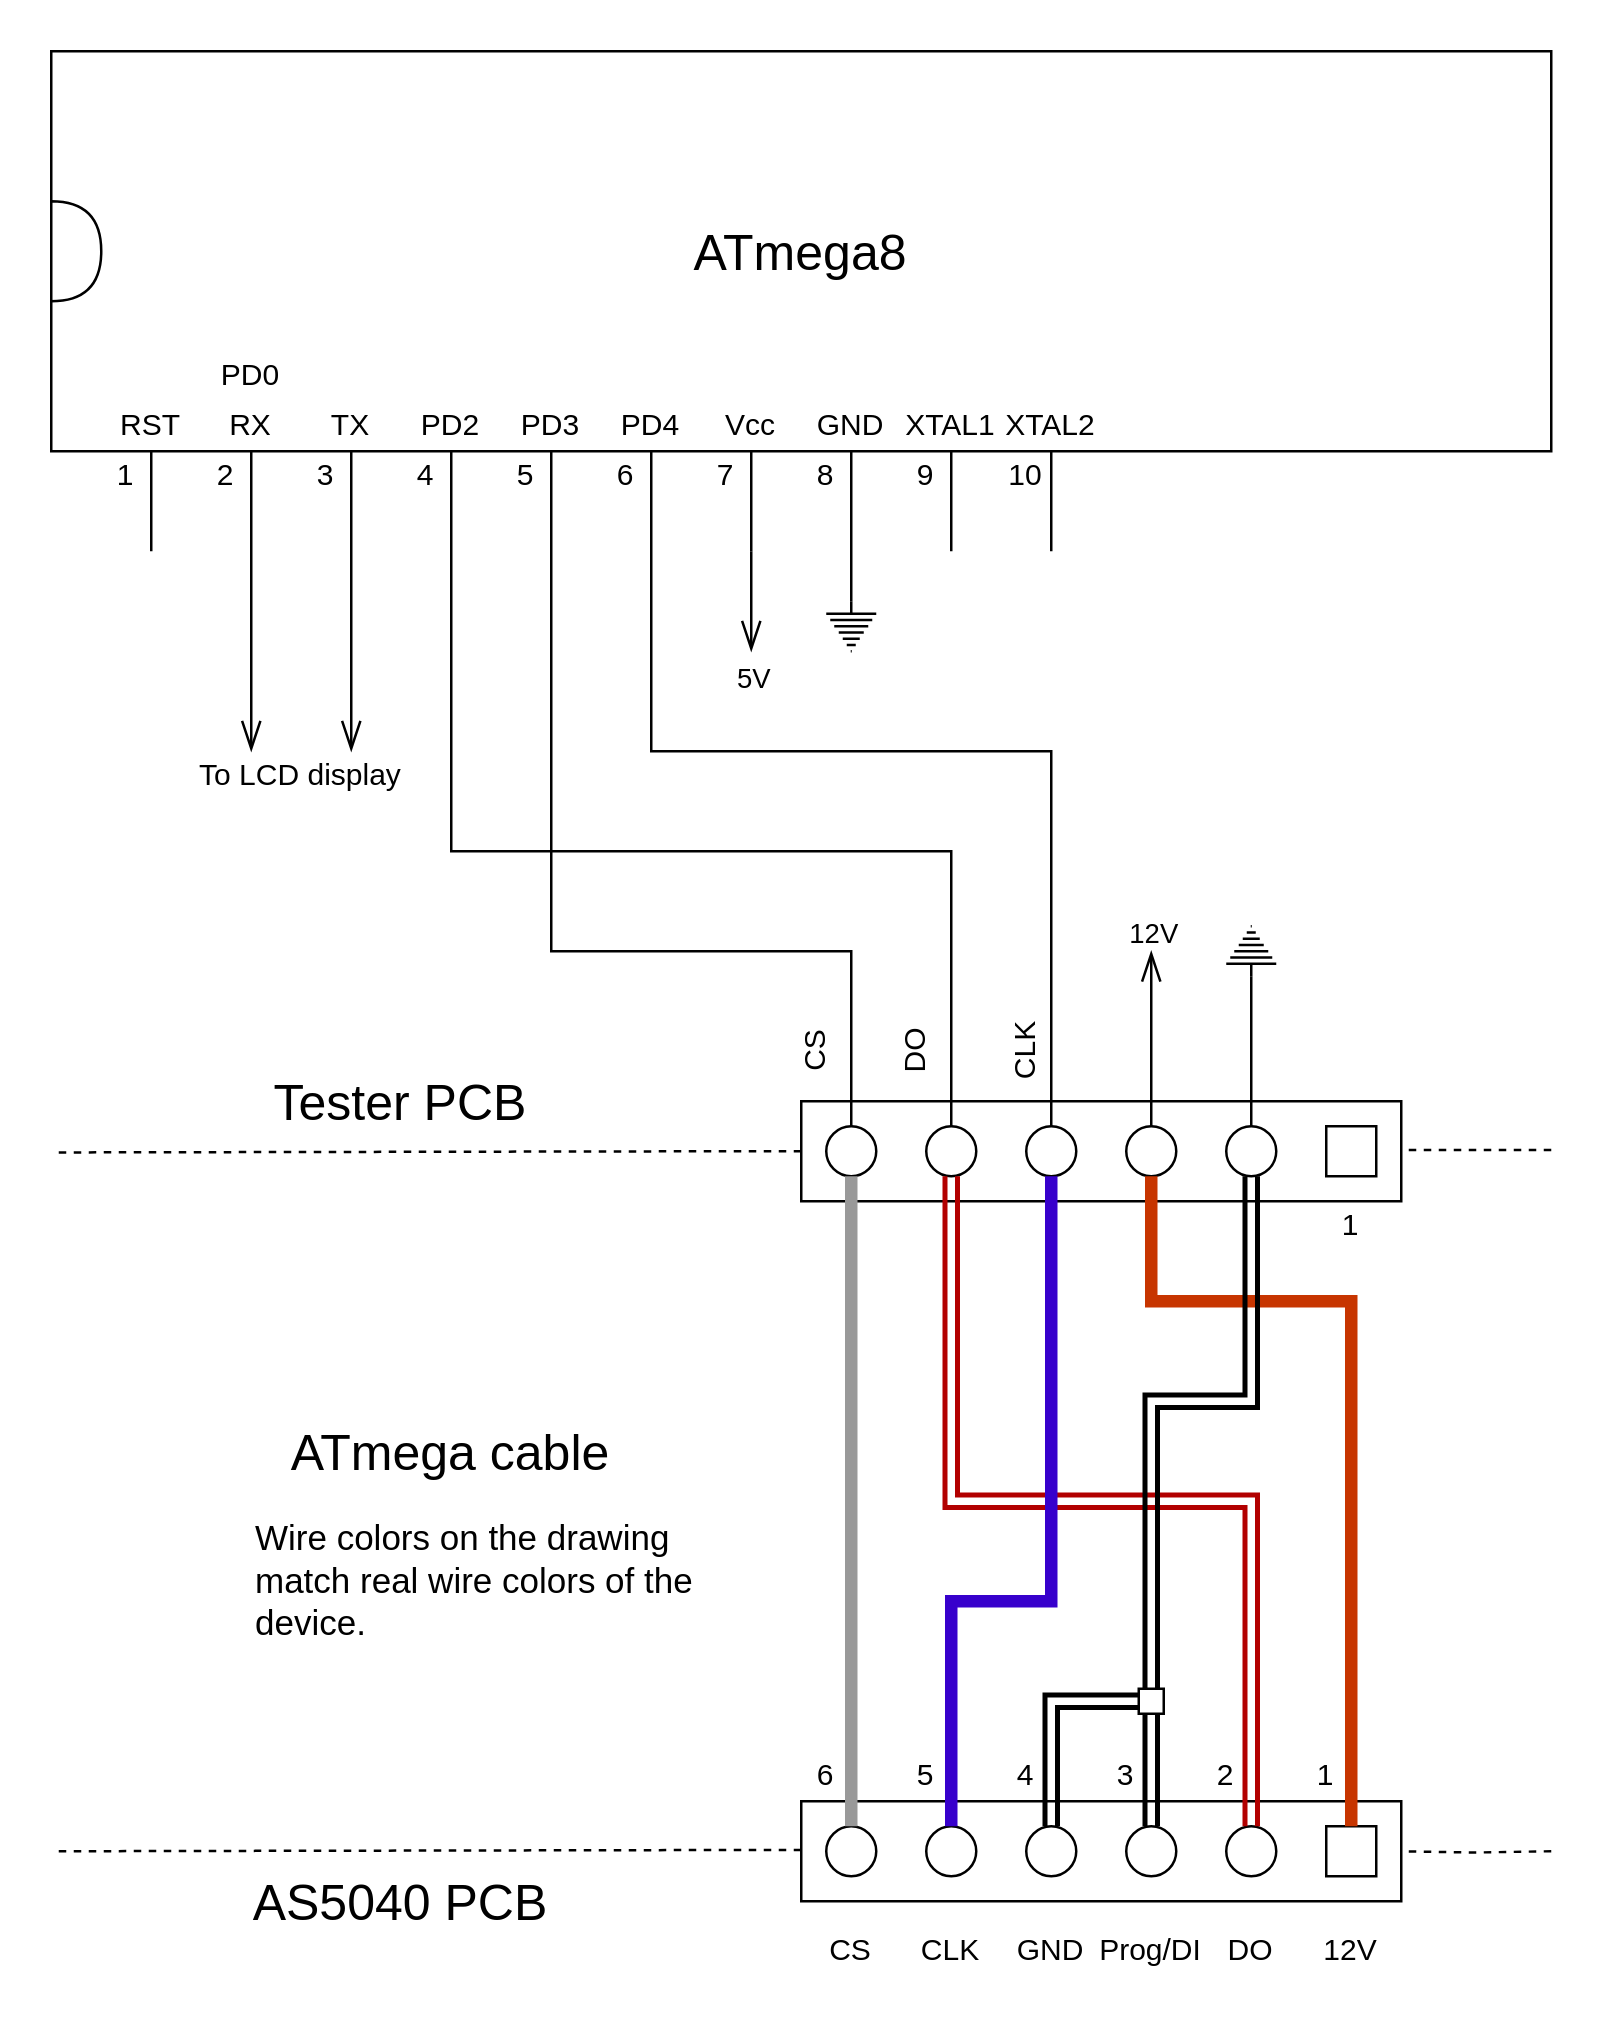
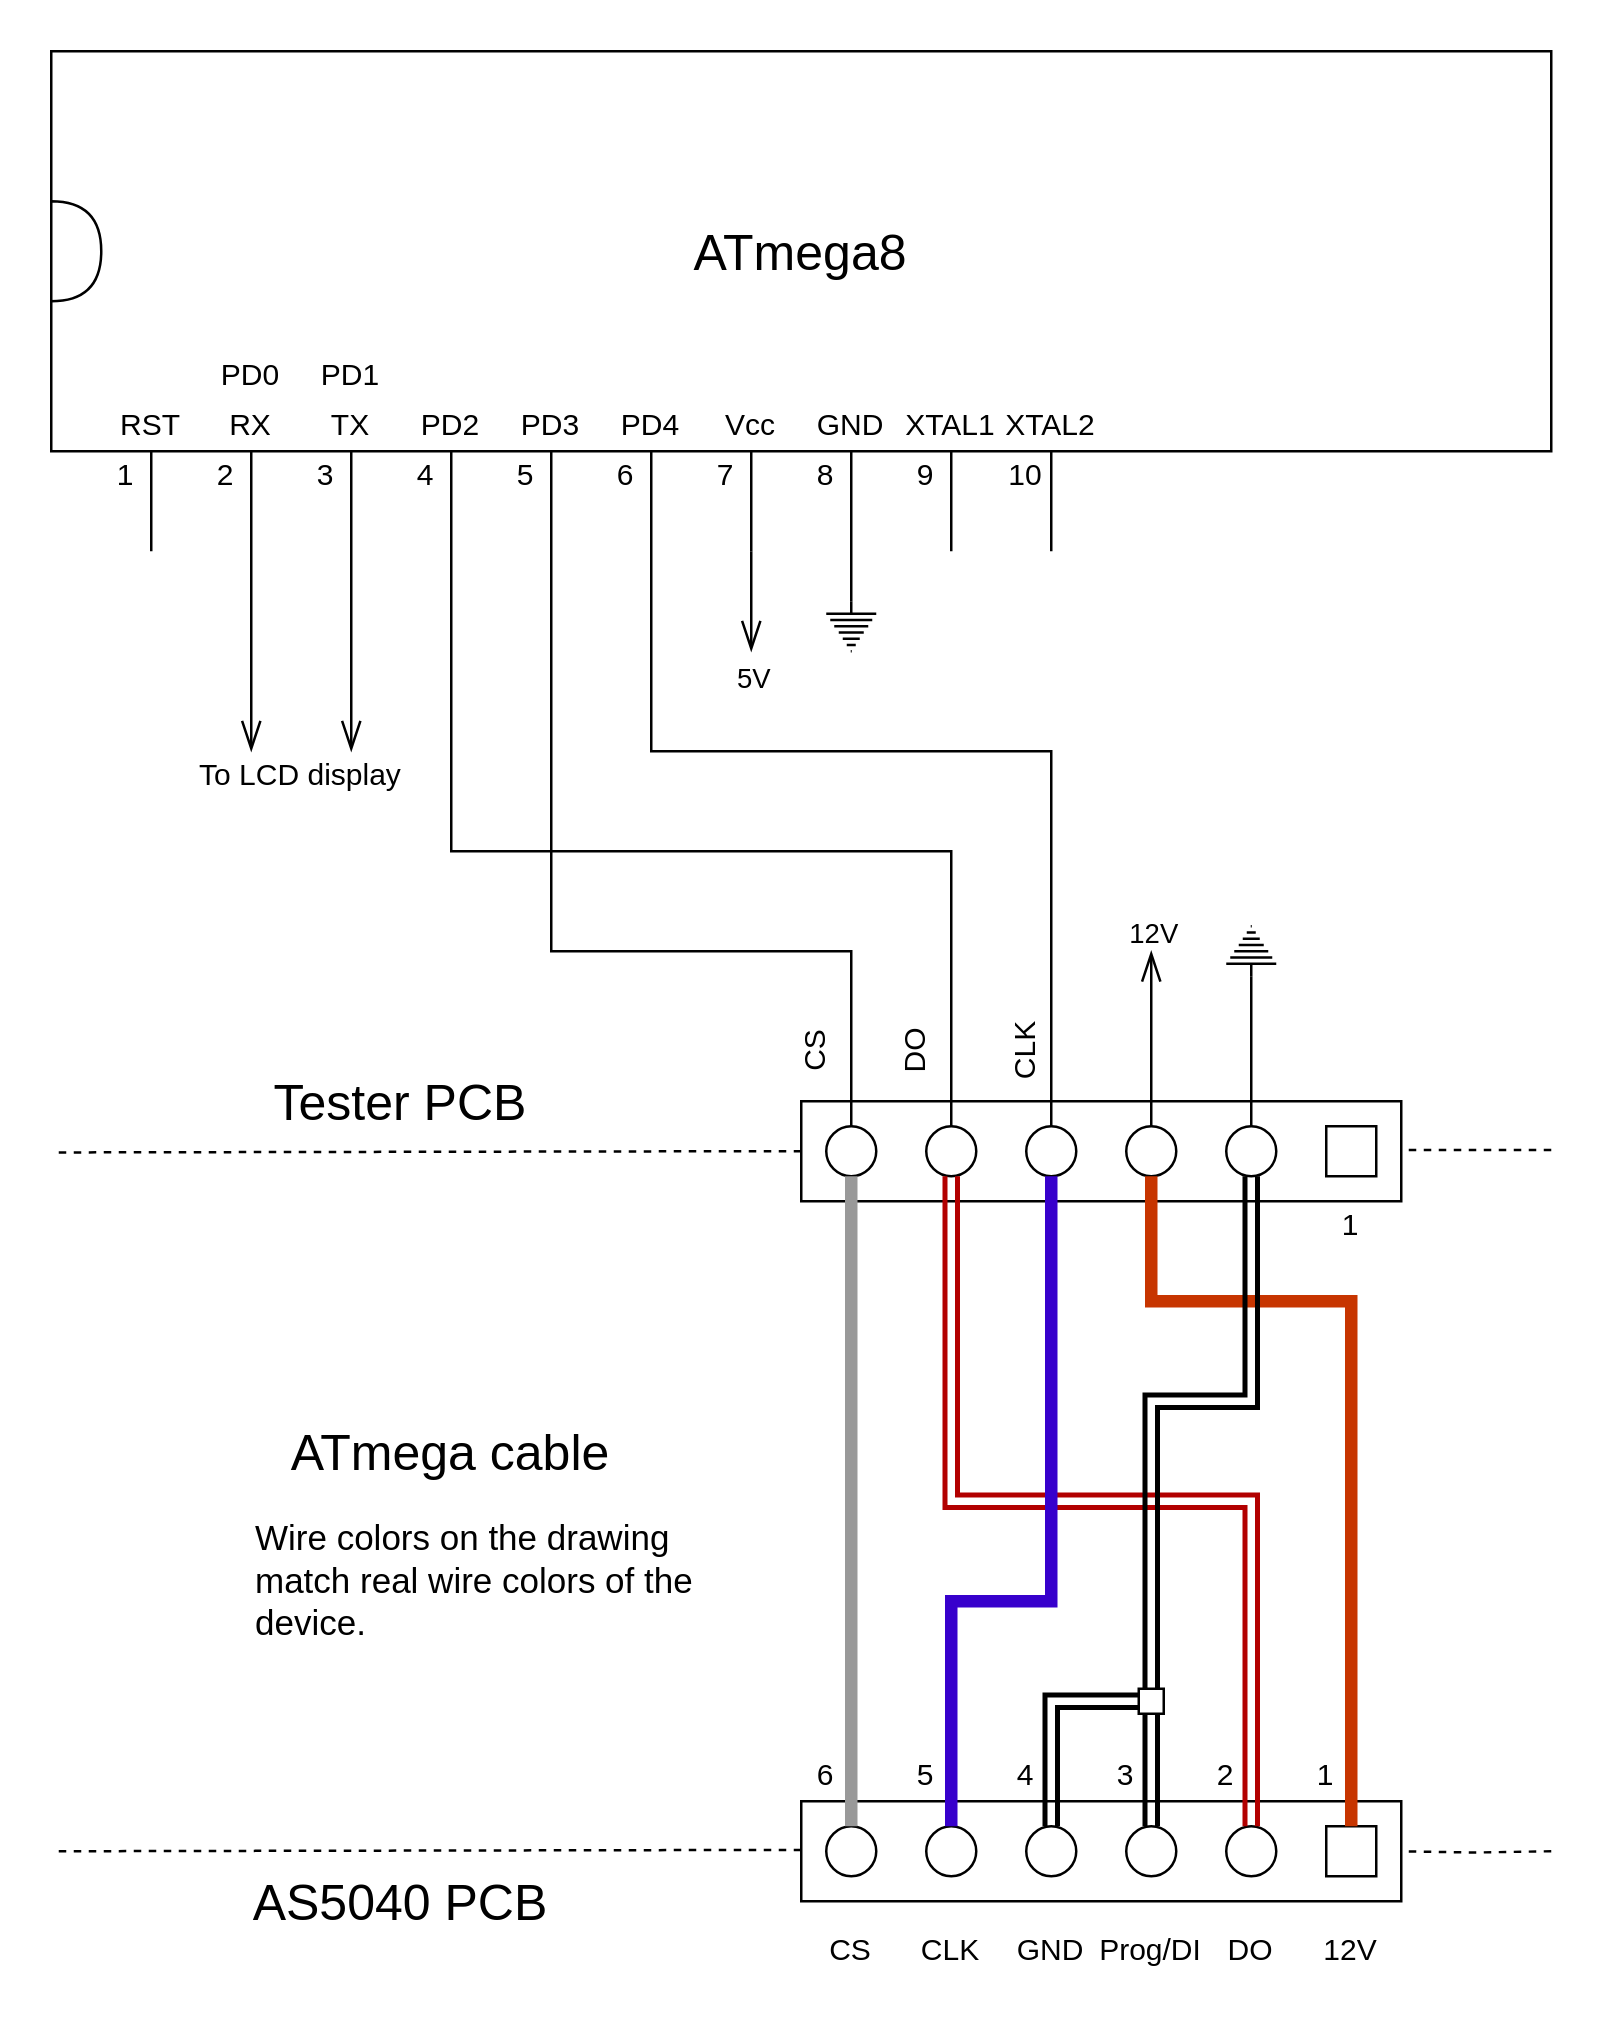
none -> (351, 376)
